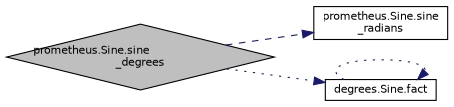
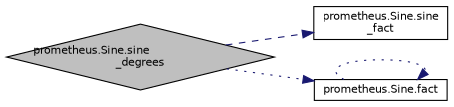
(381, 23) -> (381, 23)
(381, 90) -> (381, 90)
